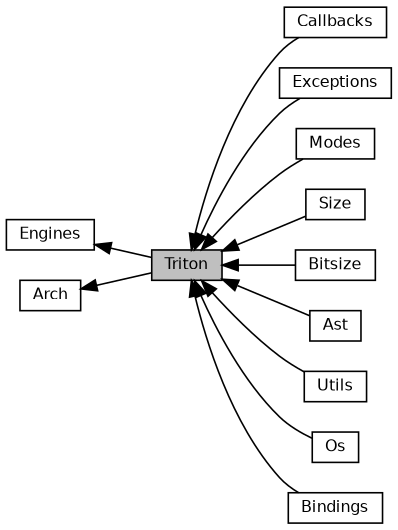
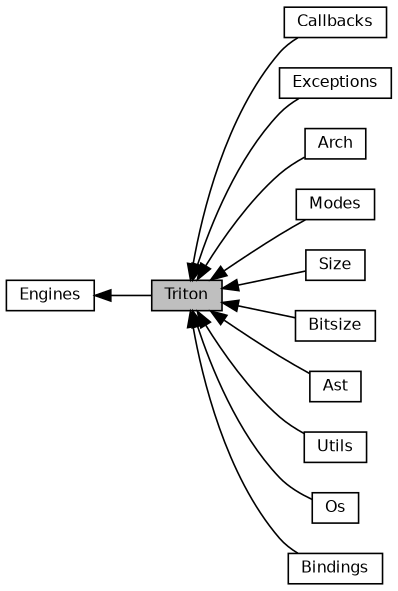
(124, 279) -> (249, 206)
